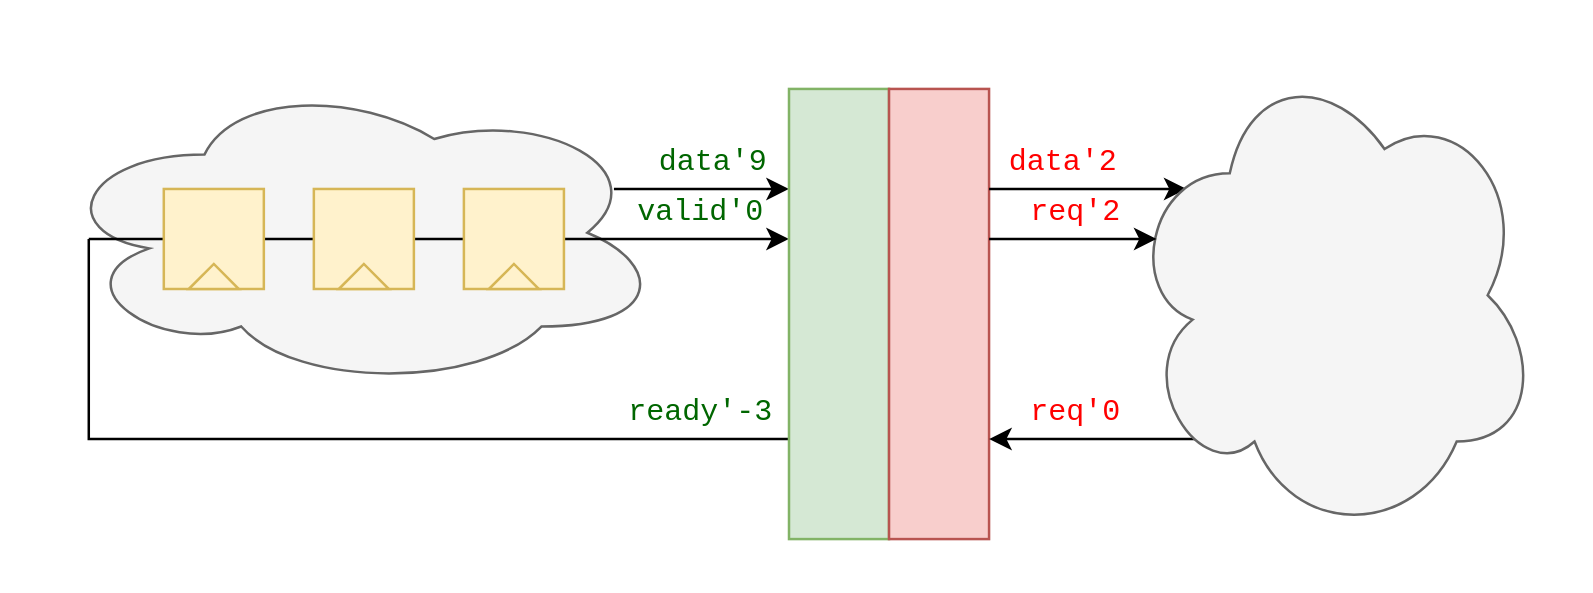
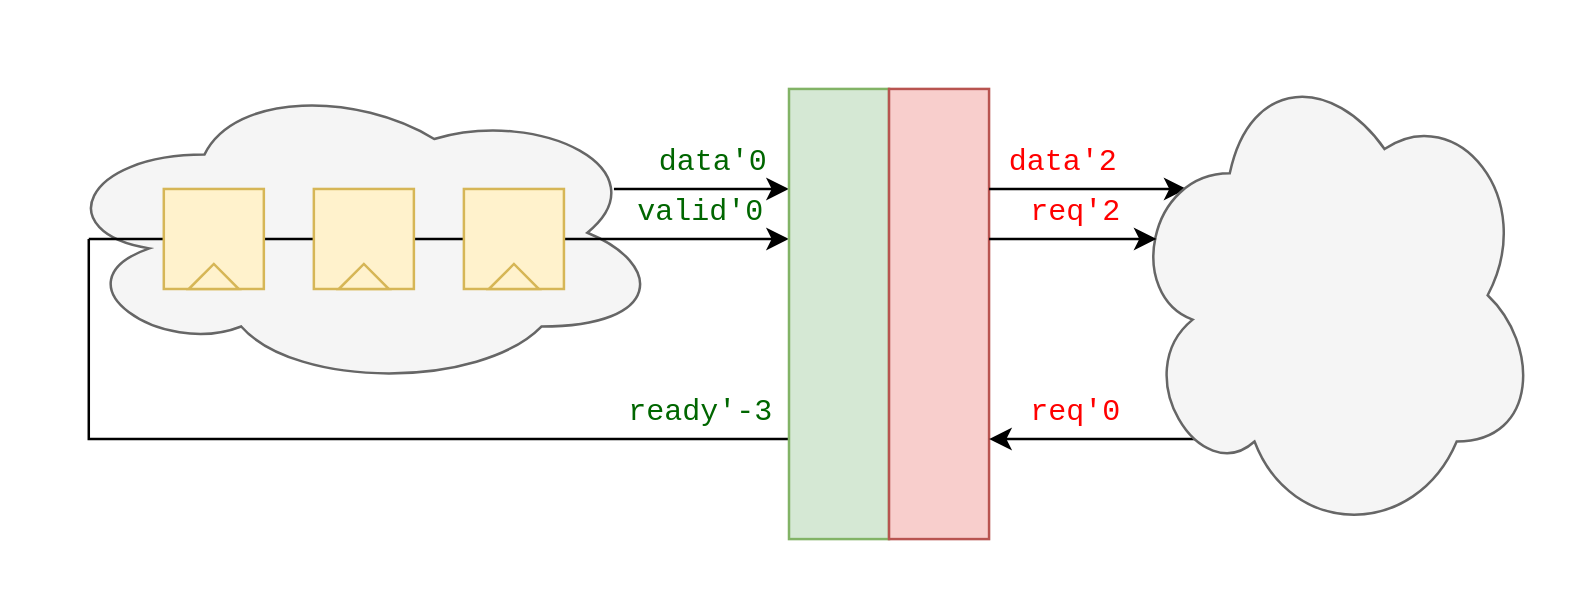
(714, 164) -> (714, 164)
